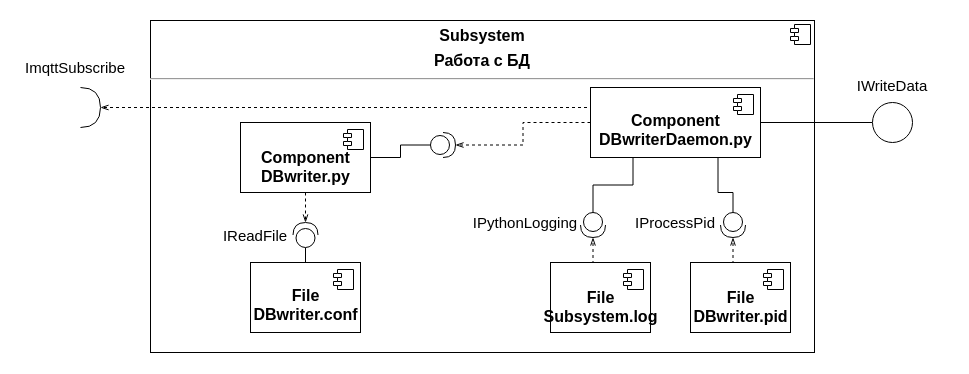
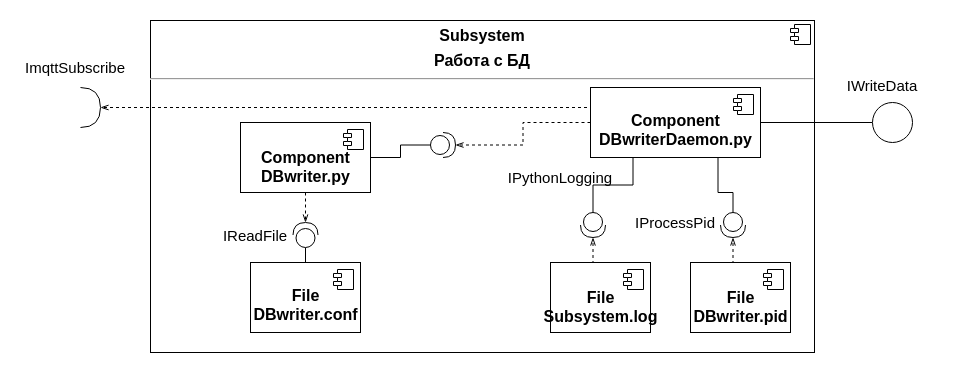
(893, 85) -> (883, 85)
(526, 223) -> (561, 178)
